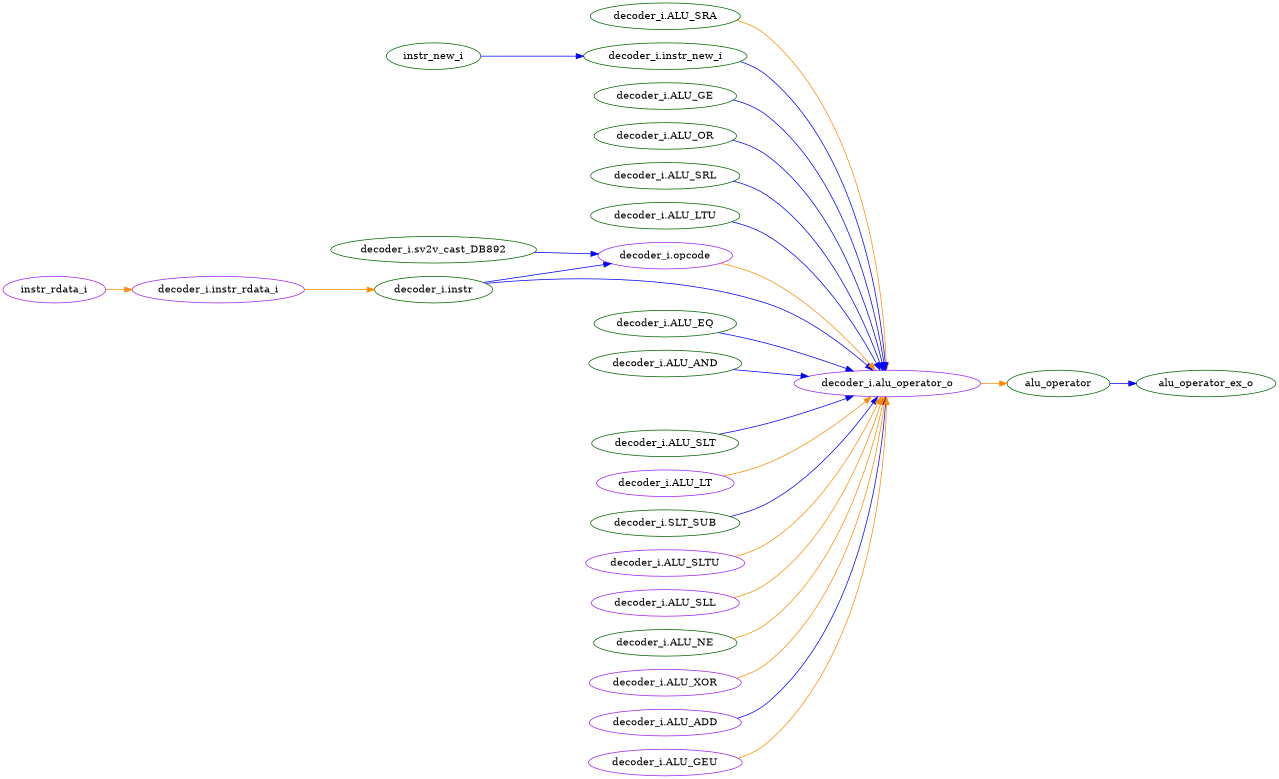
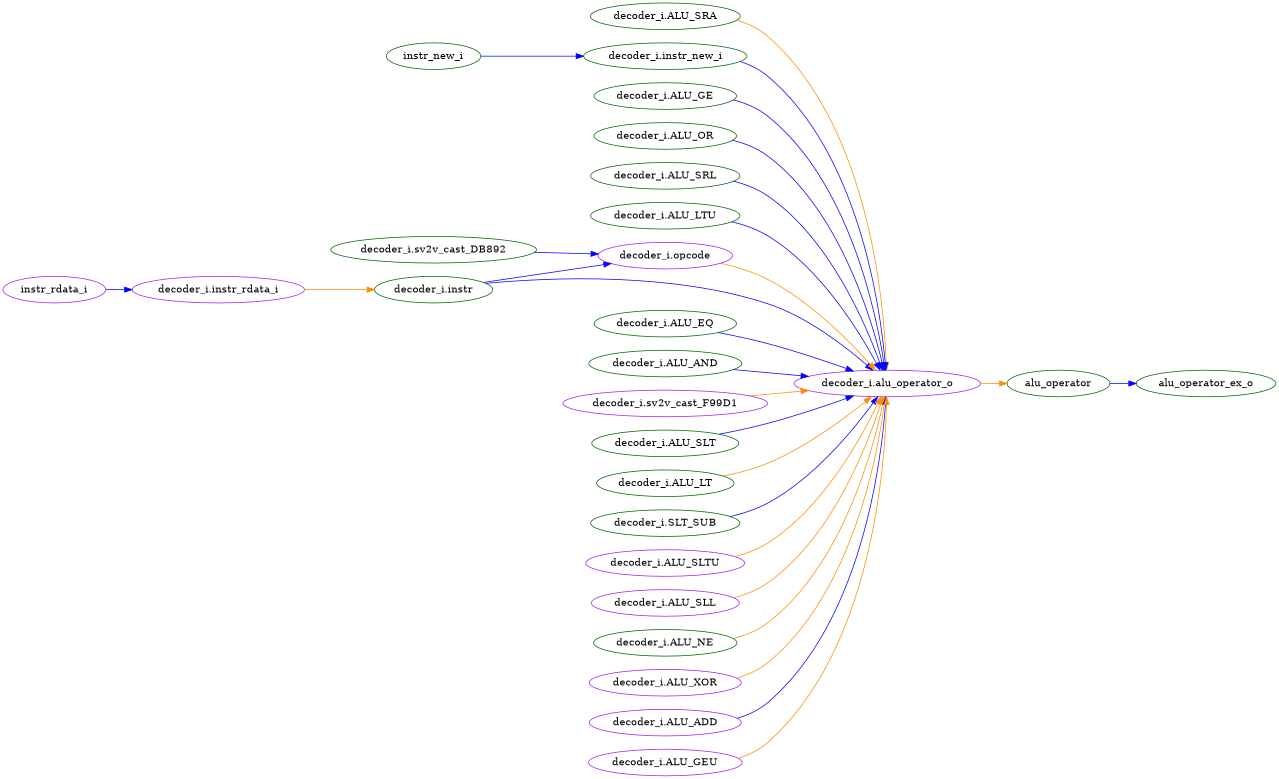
(115, 290) -> (115, 290)
none -> (665, 403)
(665, 483) -> (665, 483)
